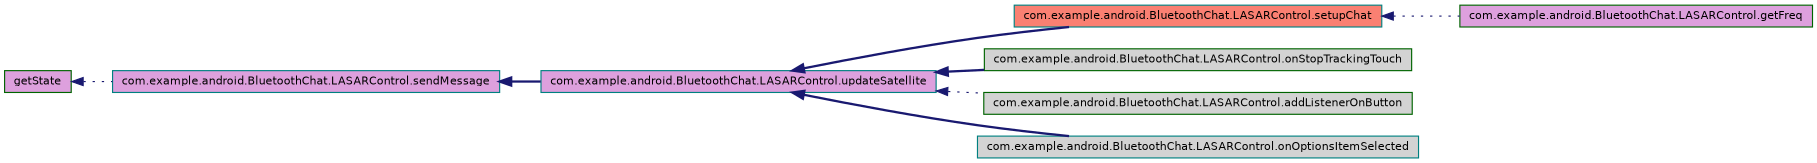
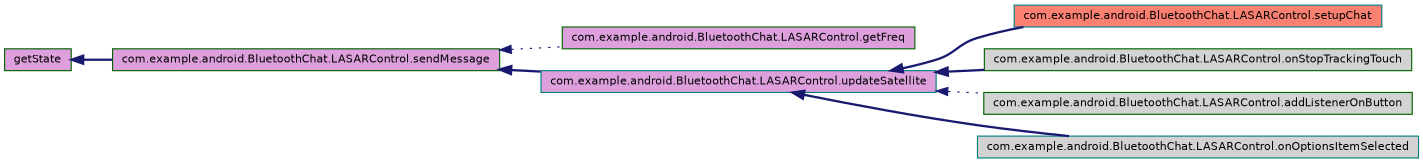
(1426, 16) -> (537, 48)
(98, 82) -> (98, 60)
(306, 82) -> (306, 60)
